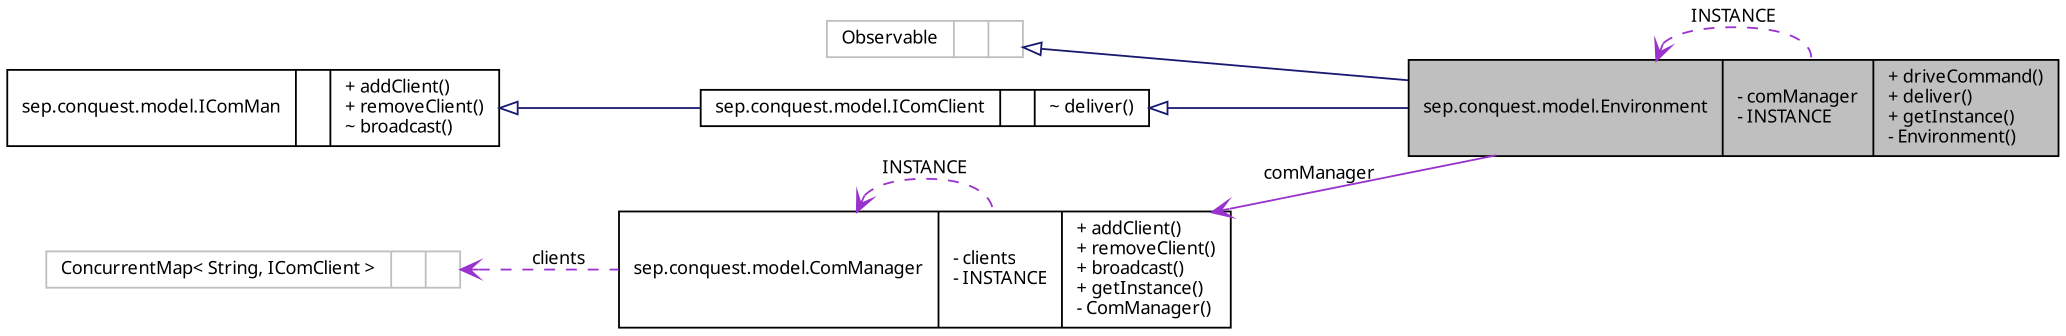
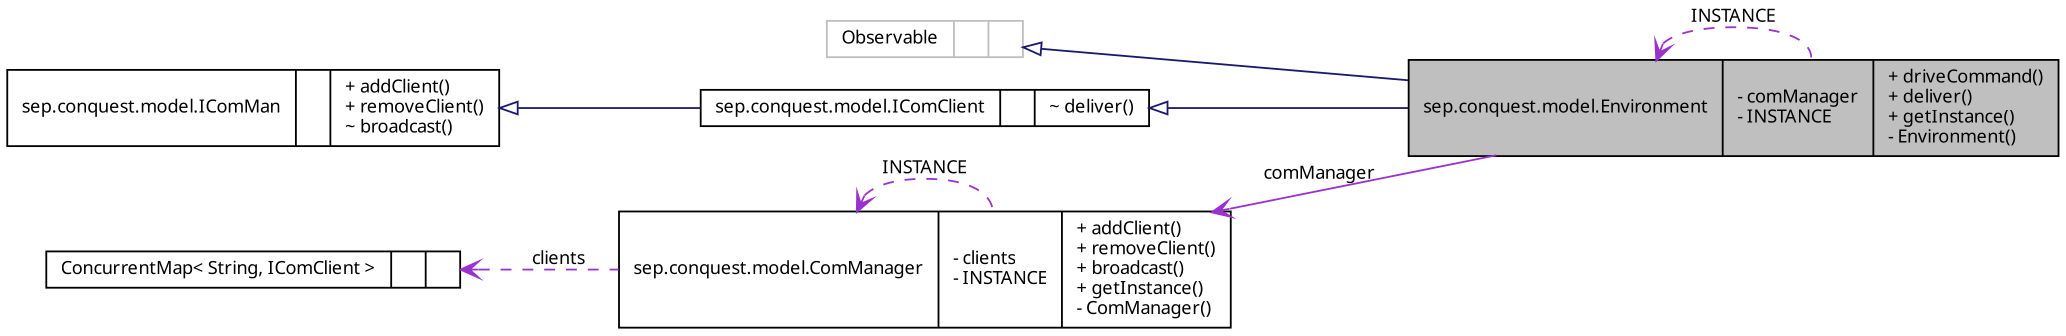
(253, 270) -> (253, 270)
